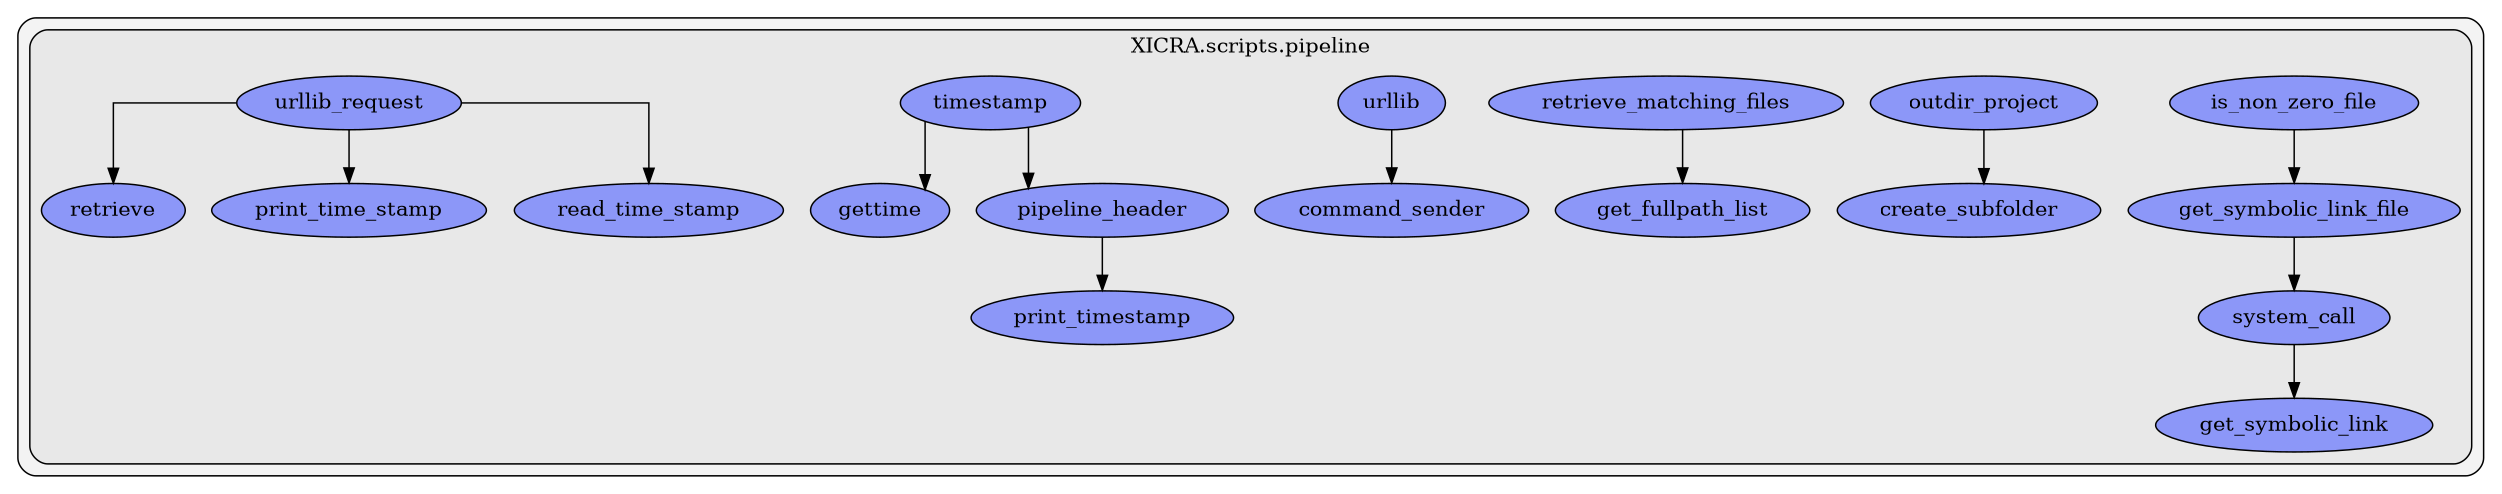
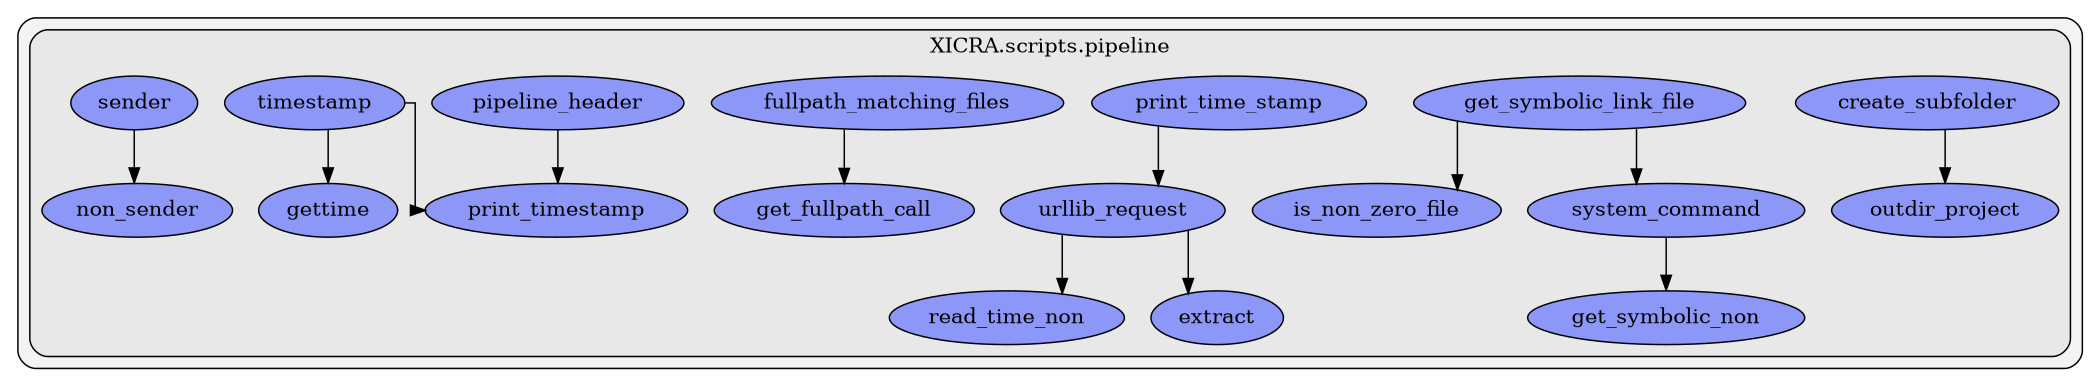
(1392, 103) -> (134, 103)
(1666, 103) -> (888, 103)
(349, 149) -> (1158, 148)
(1984, 149) -> (1945, 149)
(2294, 149) -> (1457, 148)
(1028, 150) -> (415, 152)
(113, 210) -> (1217, 318)
(649, 210) -> (1007, 318)
(1392, 210) -> (137, 210)
(1683, 210) -> (844, 210)
(2294, 318) -> (1666, 210)
(2294, 425) -> (1666, 318)
